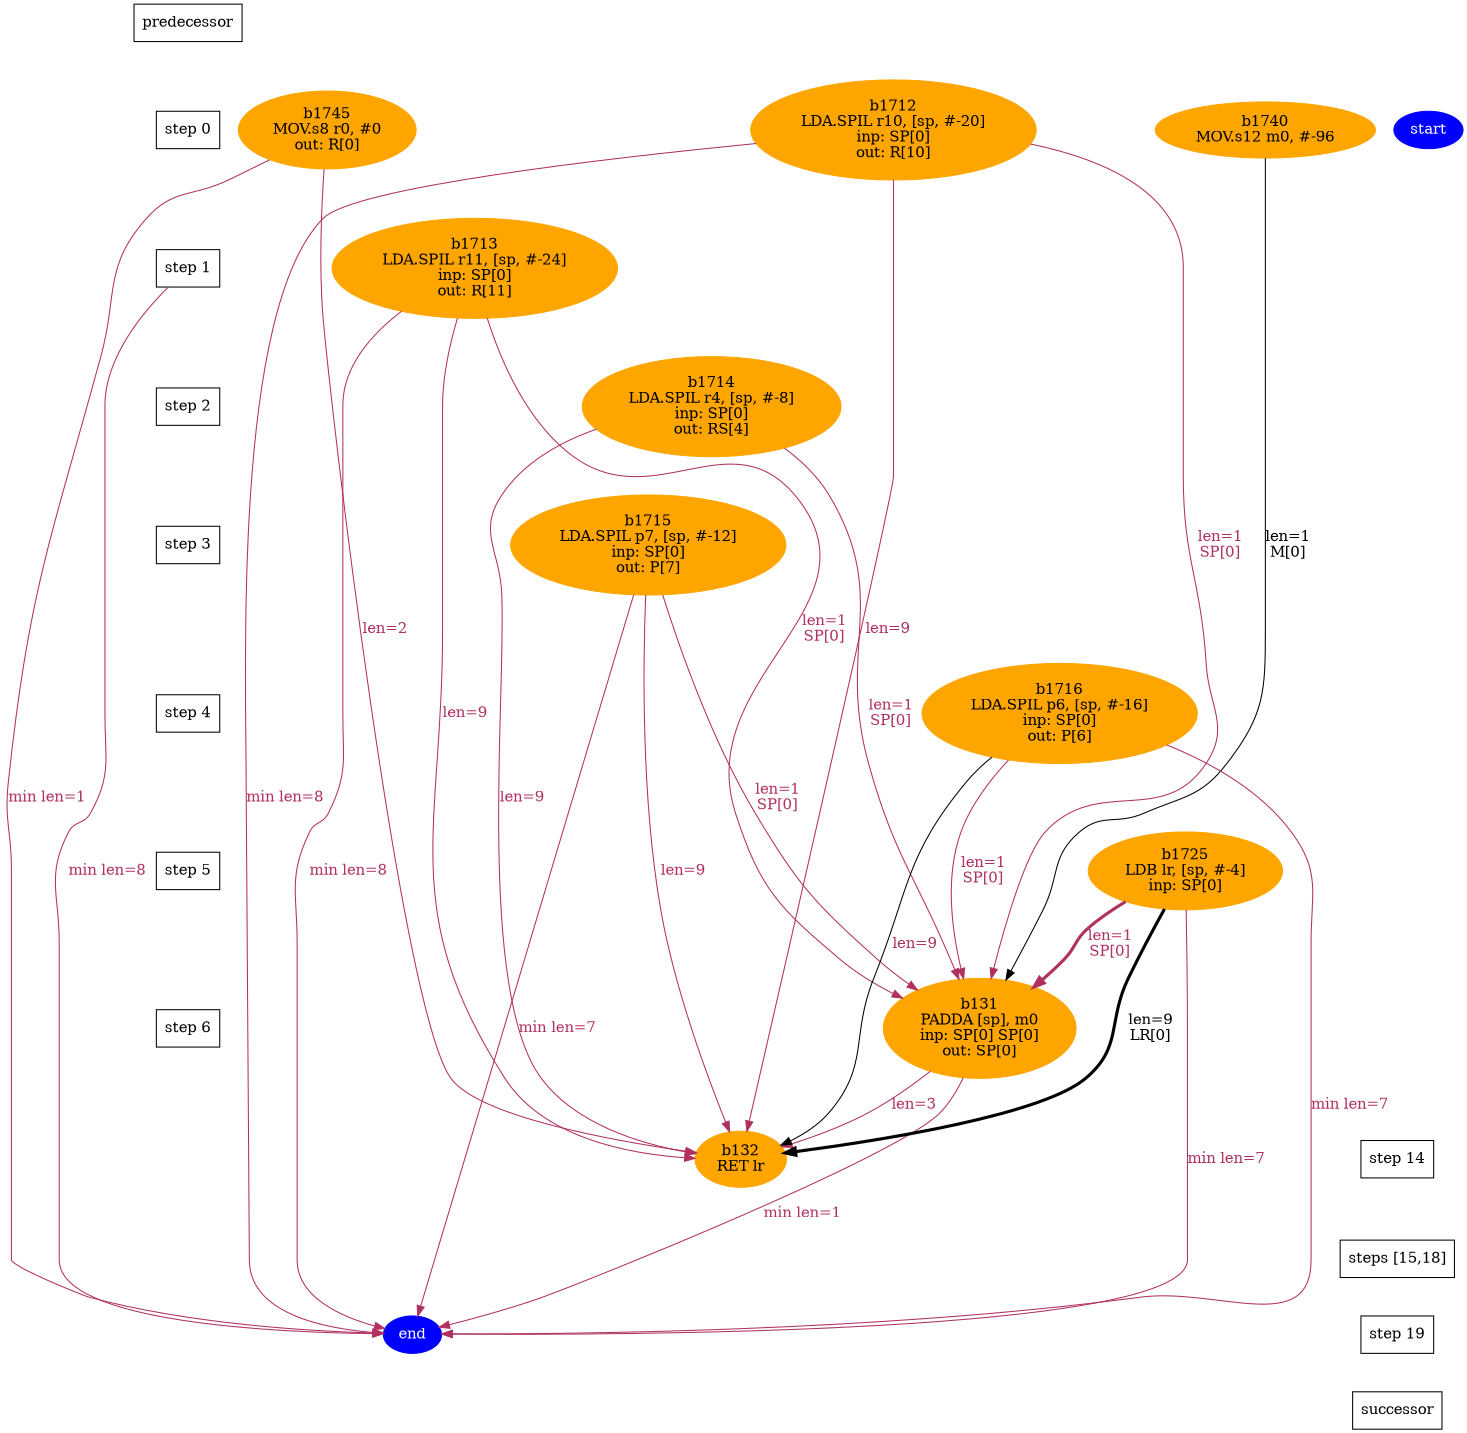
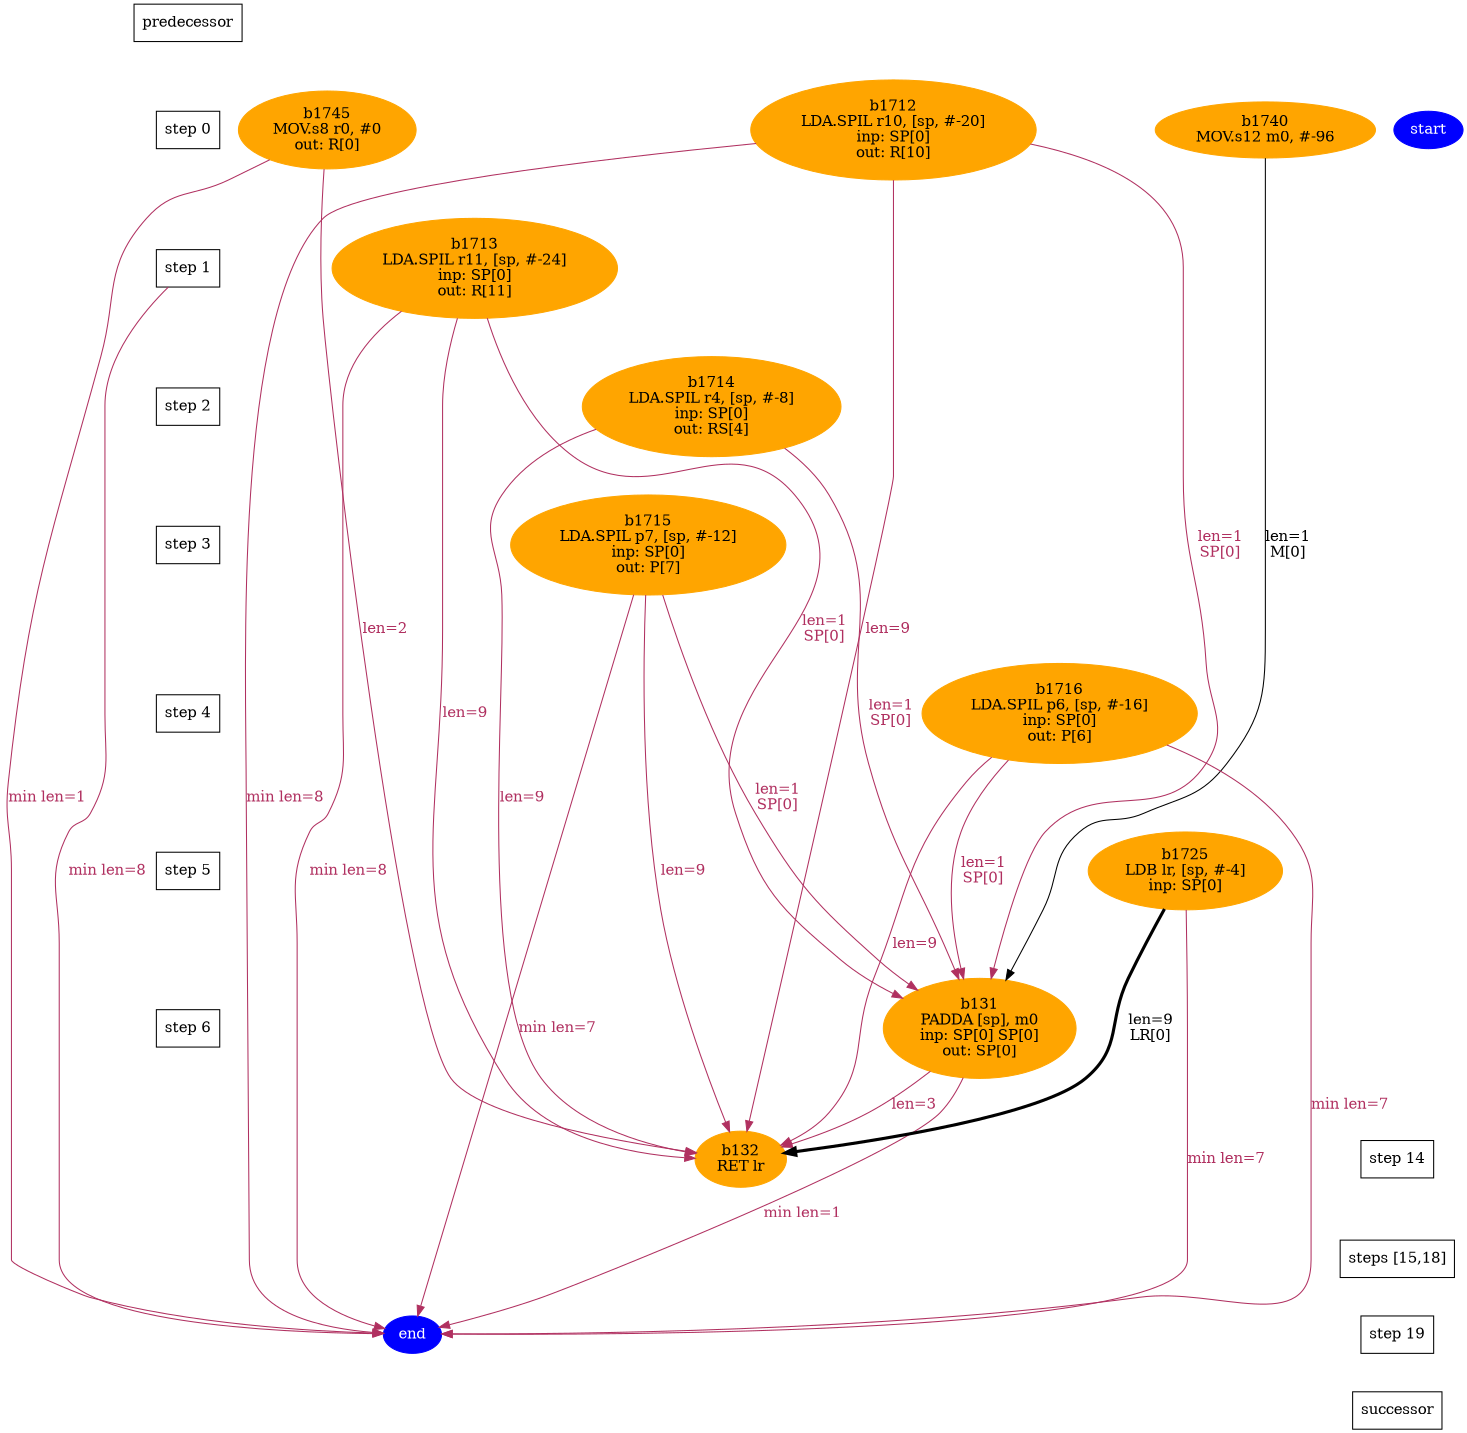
(1080, 937) -> none
(885, 949) -> (885, 949)
